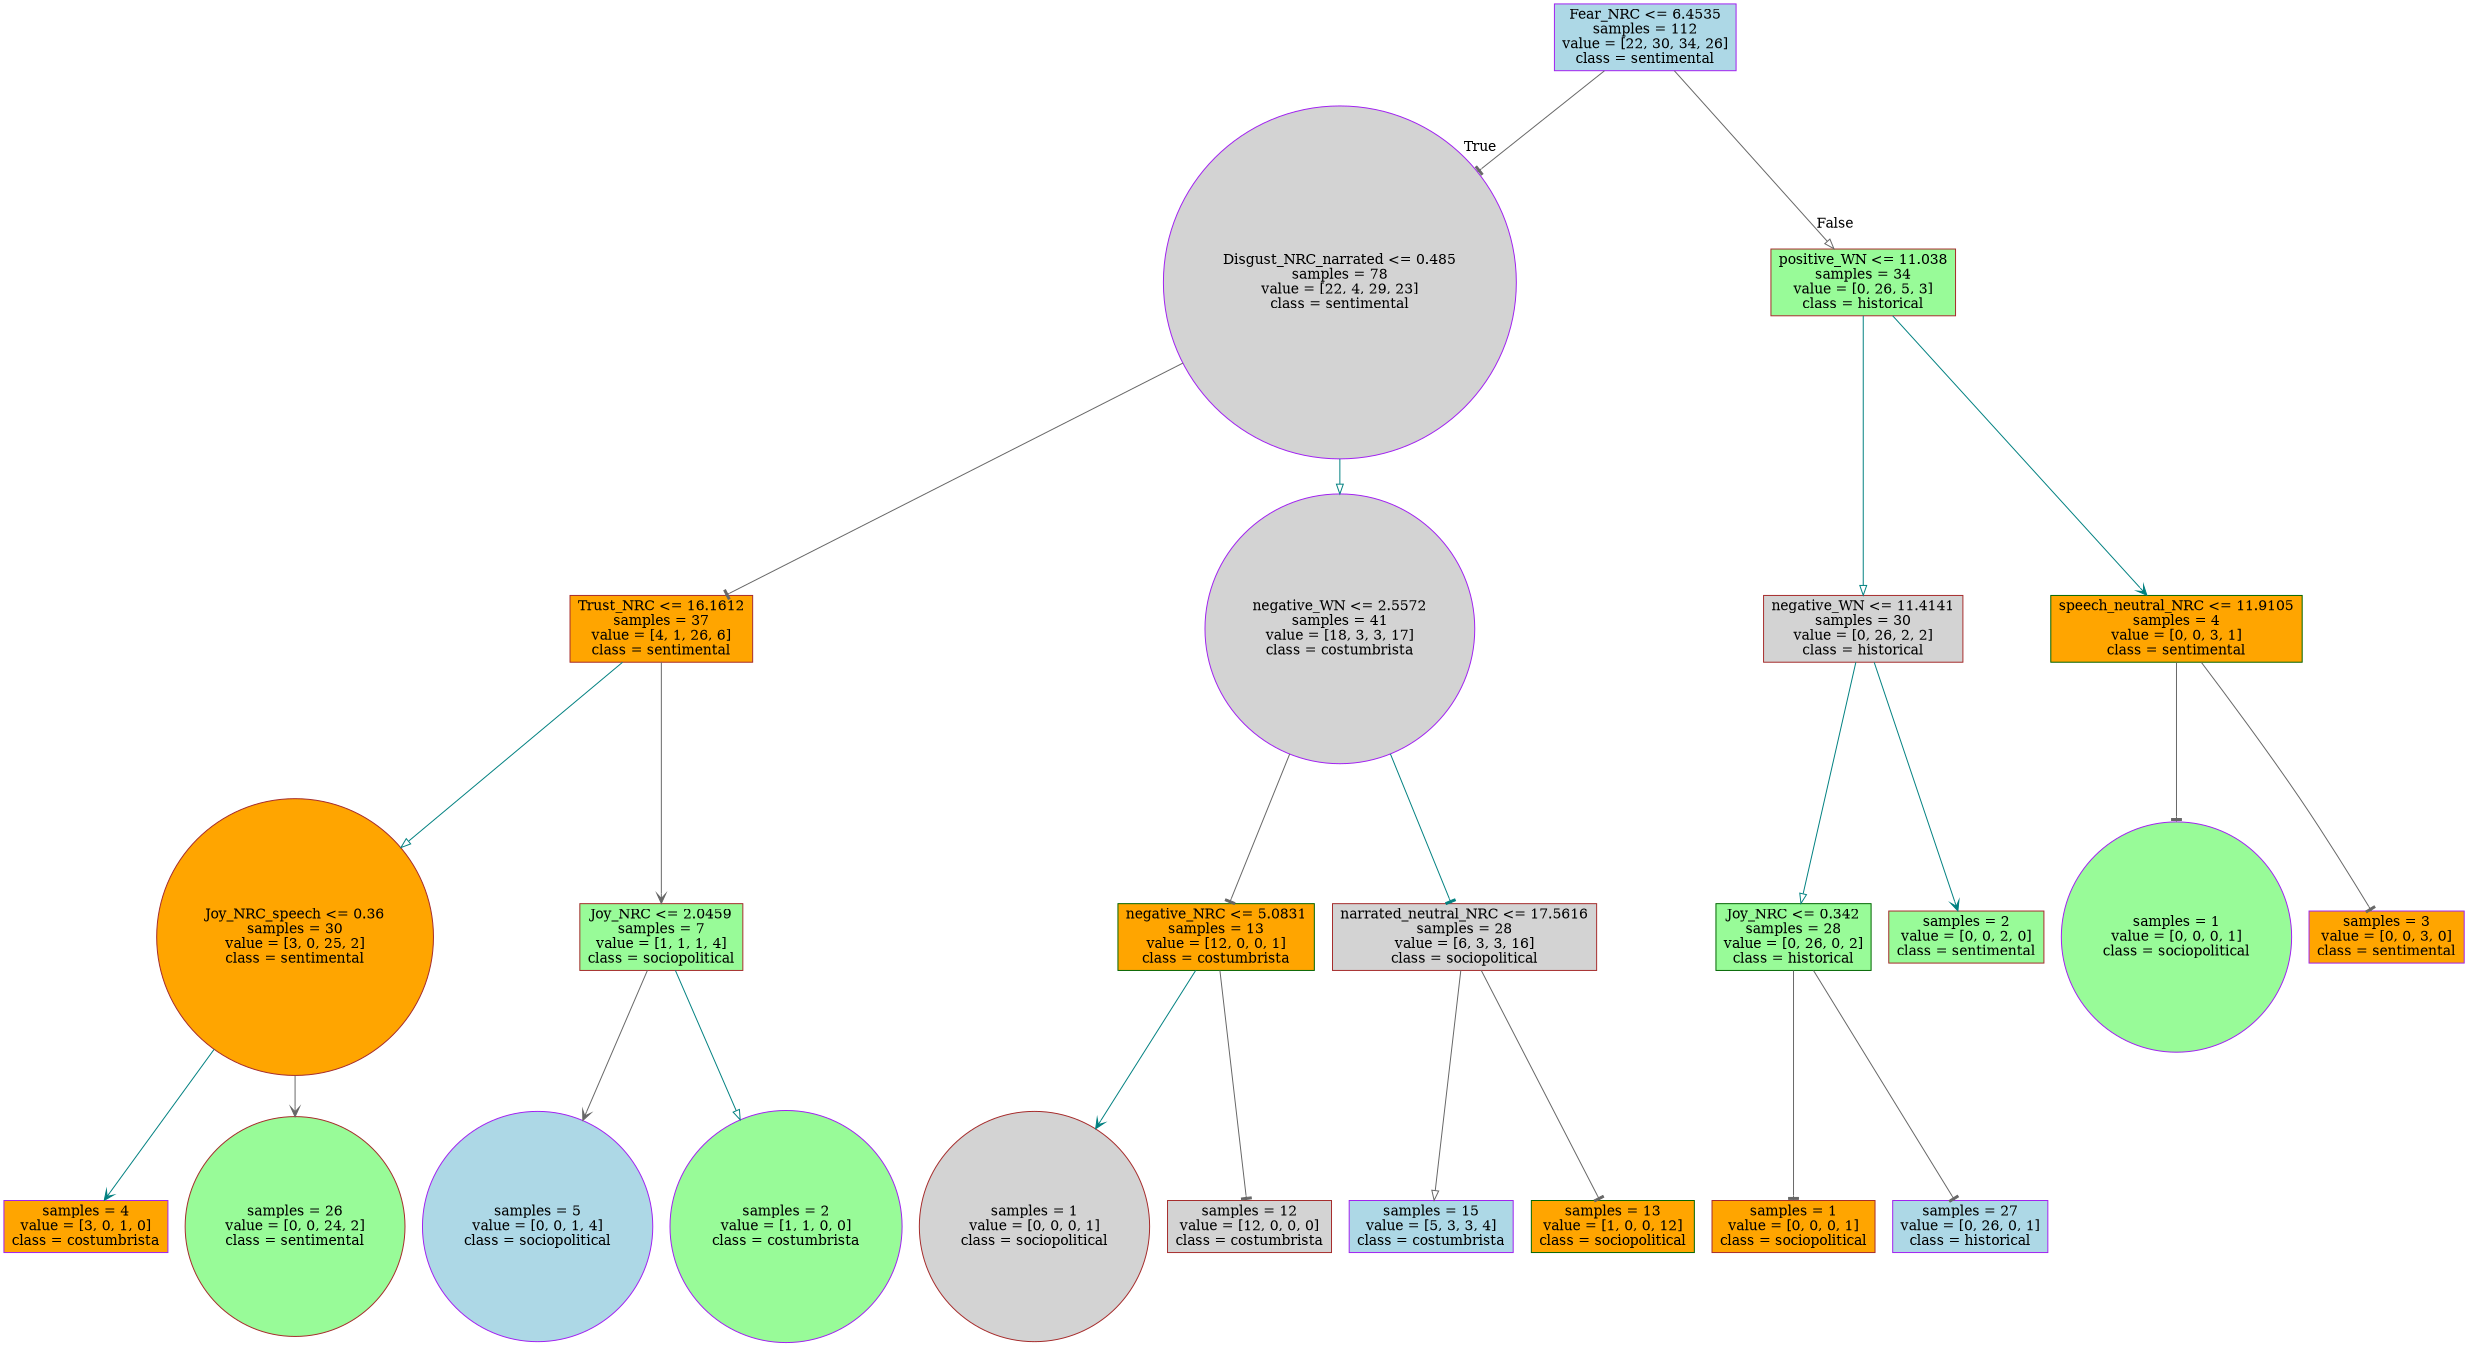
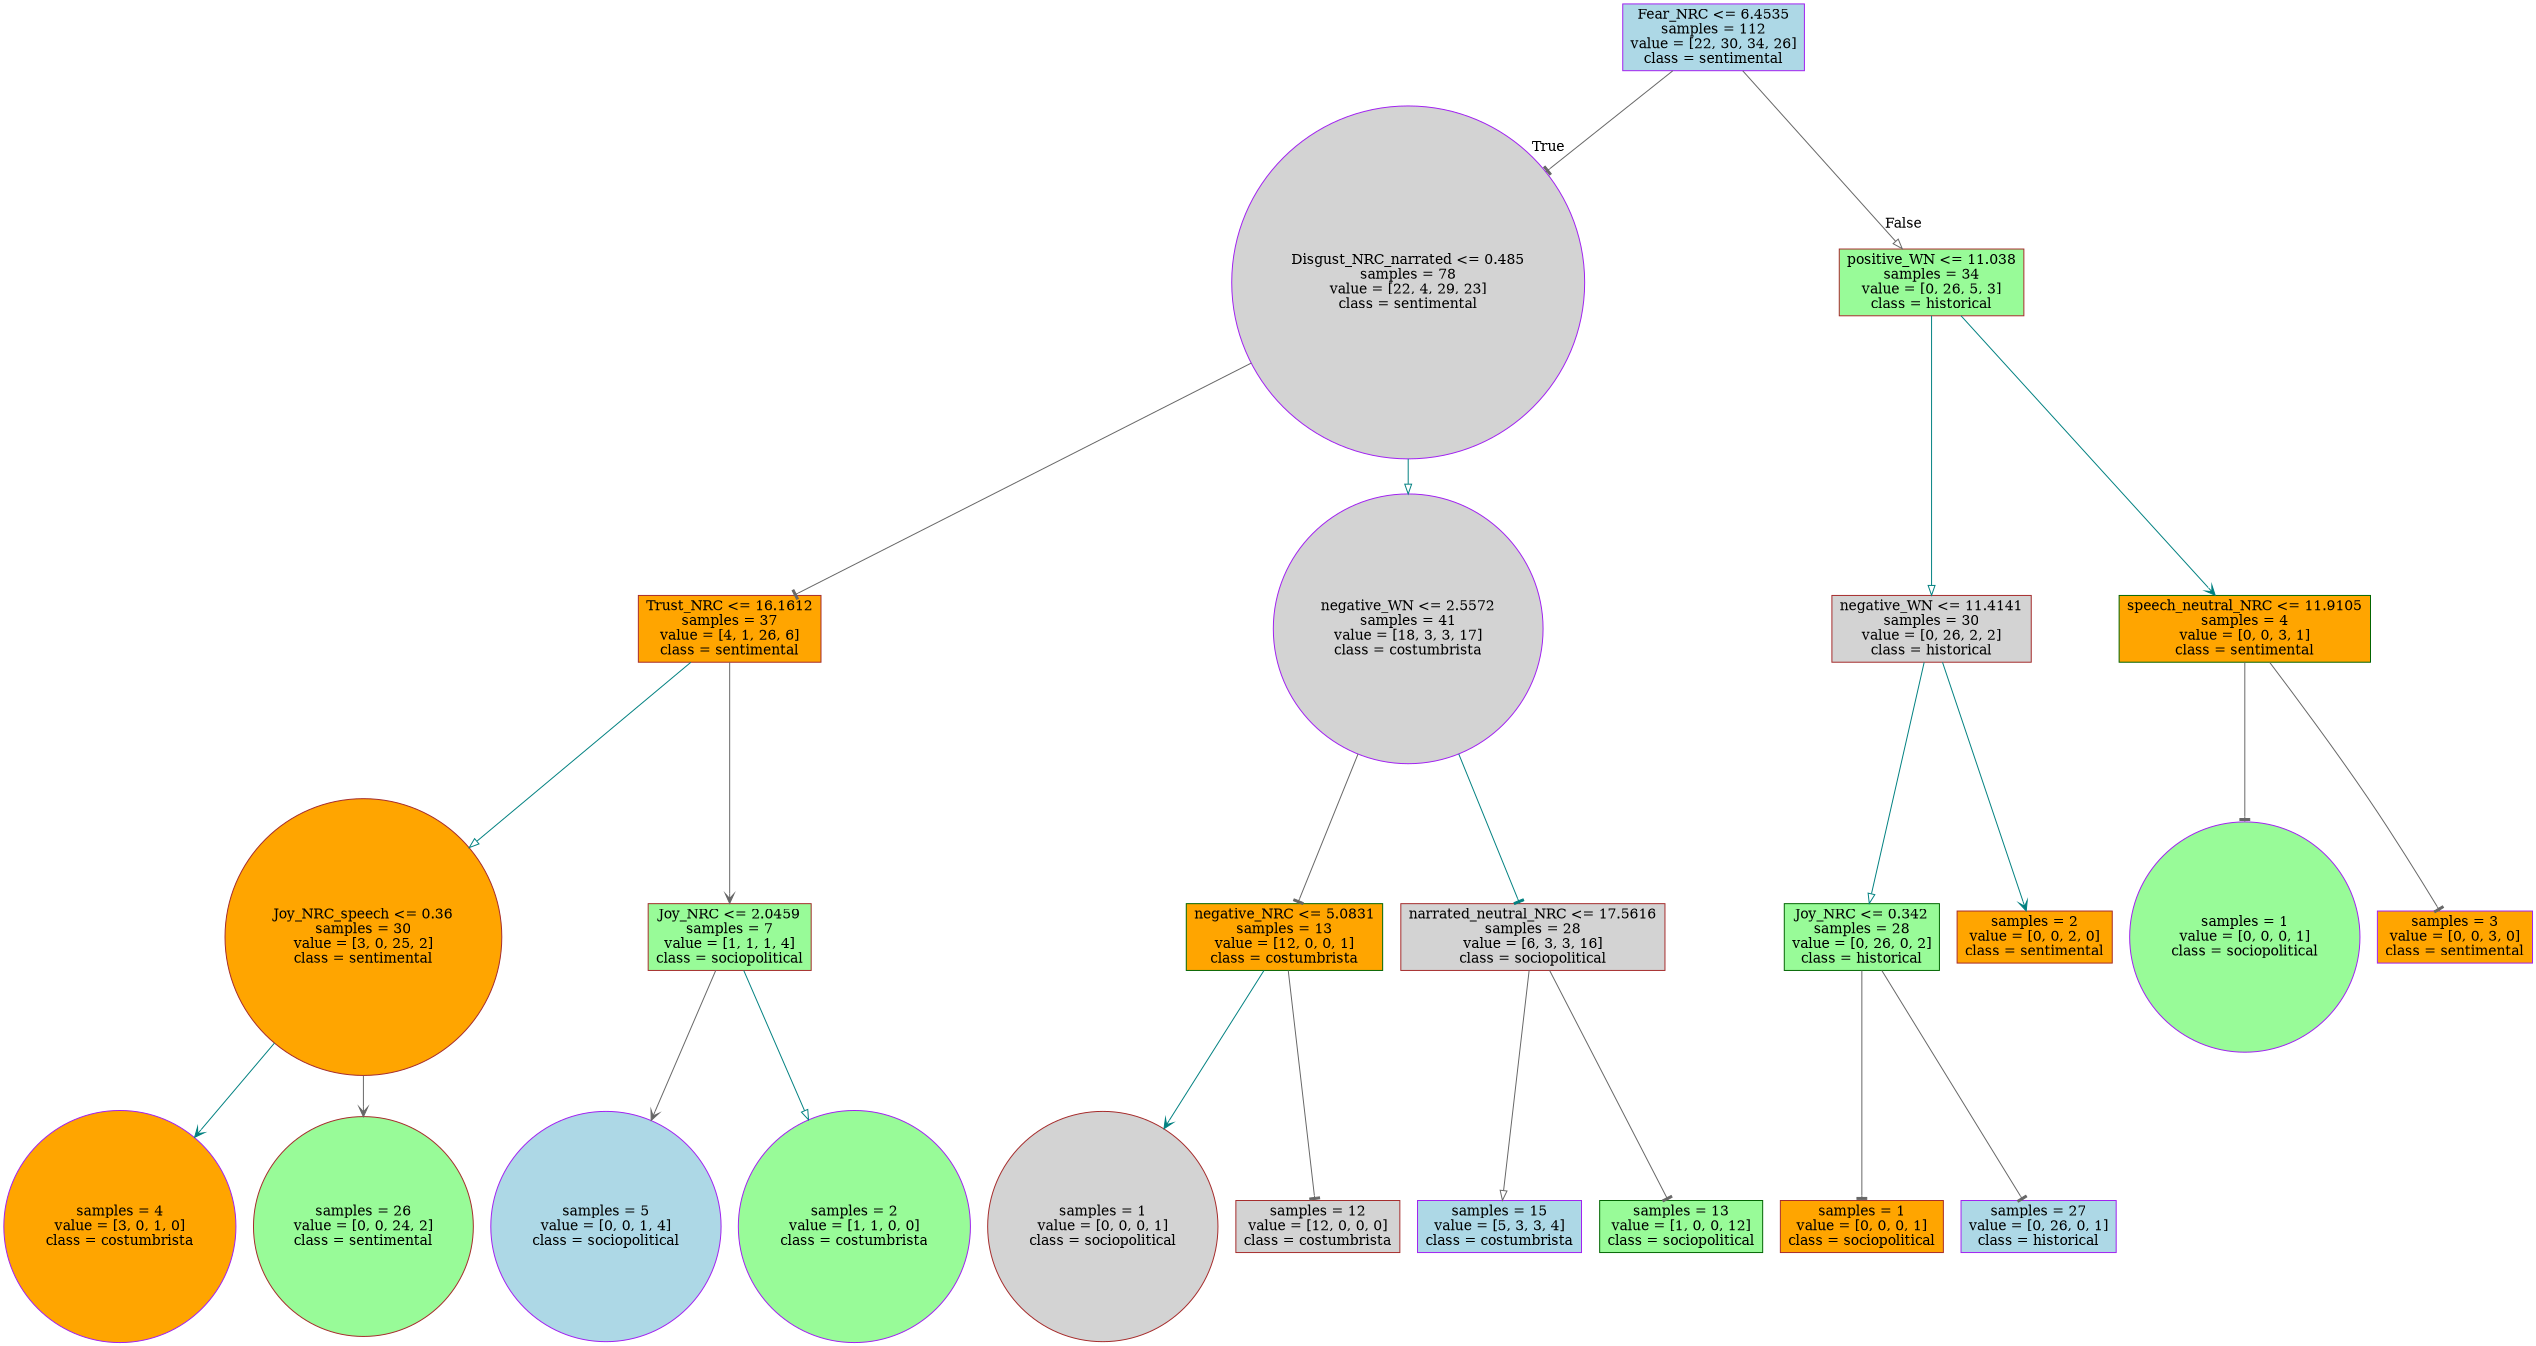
(1966, 937) -> (2035, 937)
(86, 1227) -> (120, 1227)
(1613, 1227) -> (1681, 1227)
